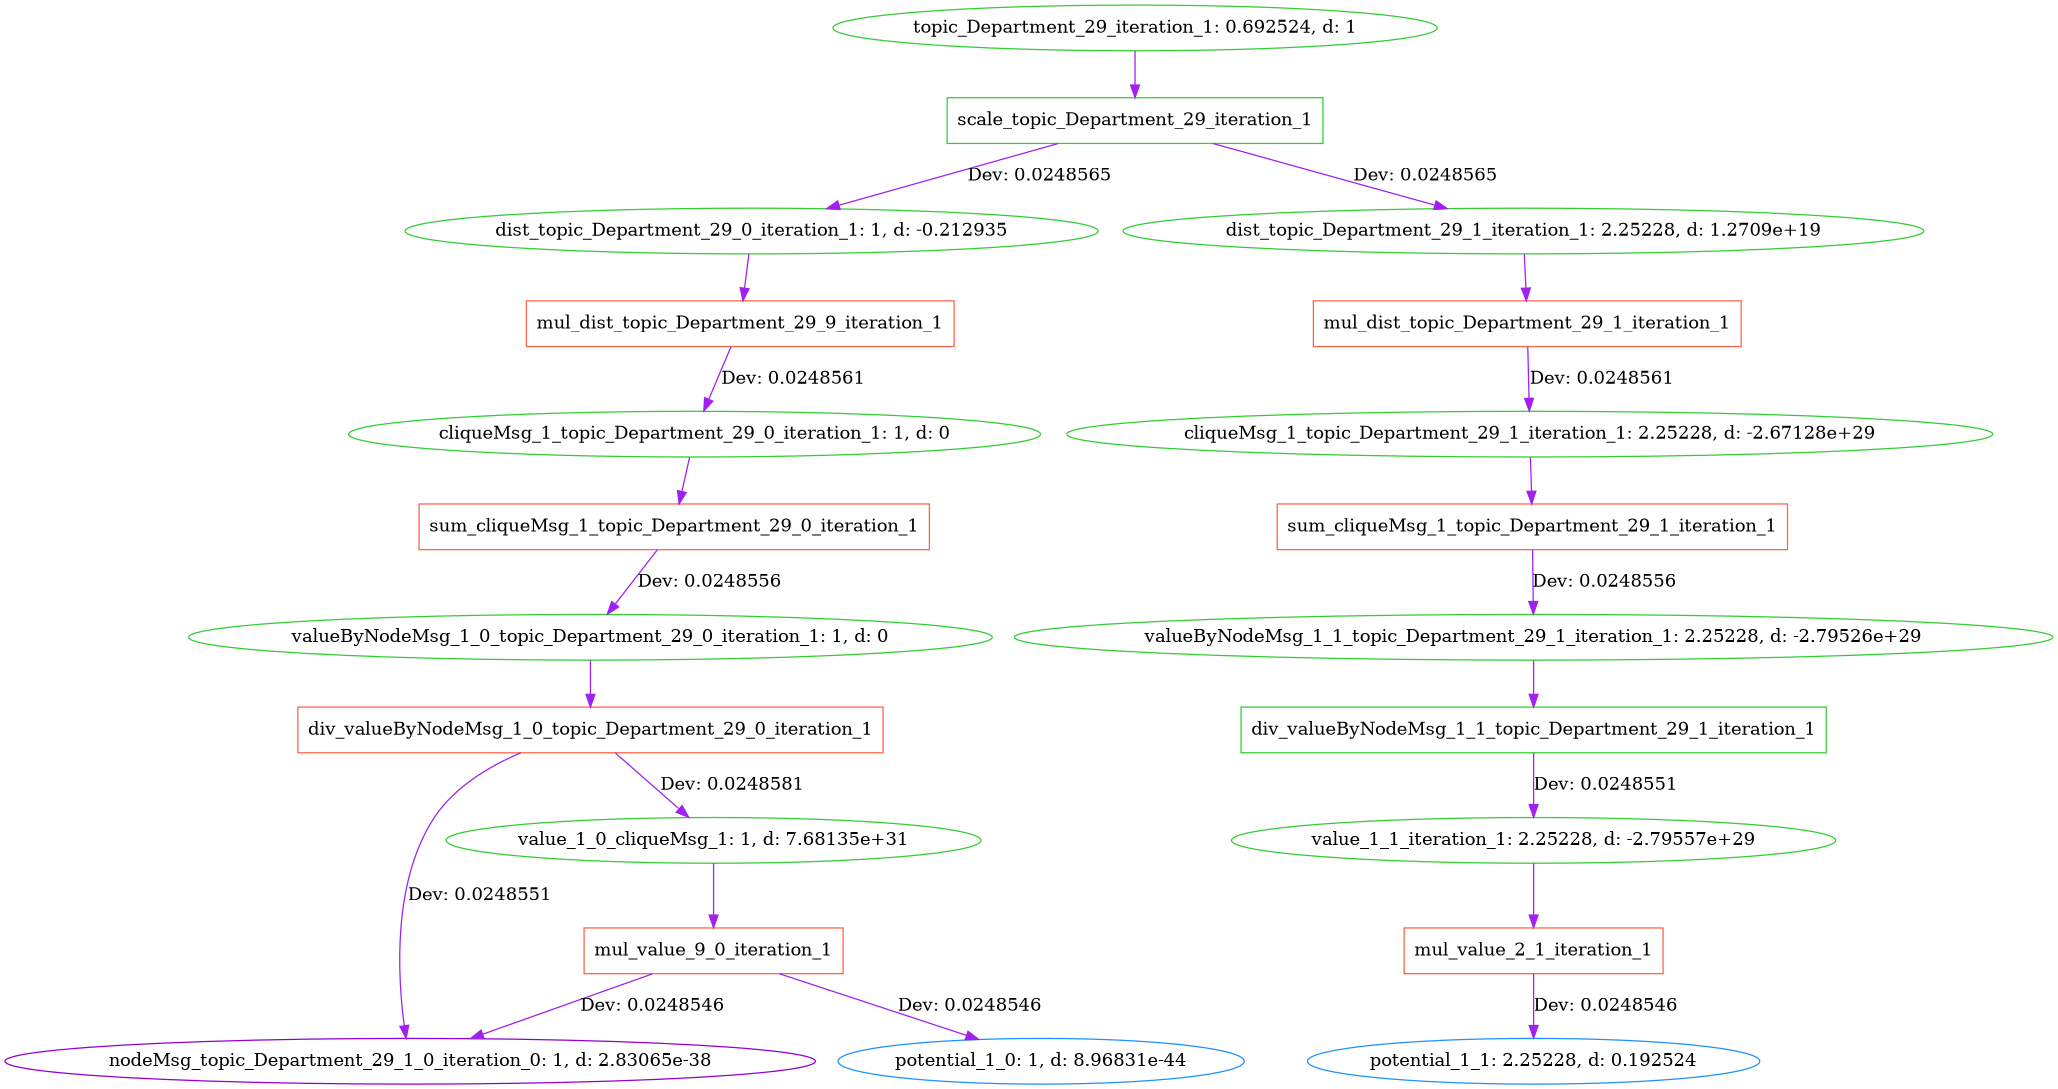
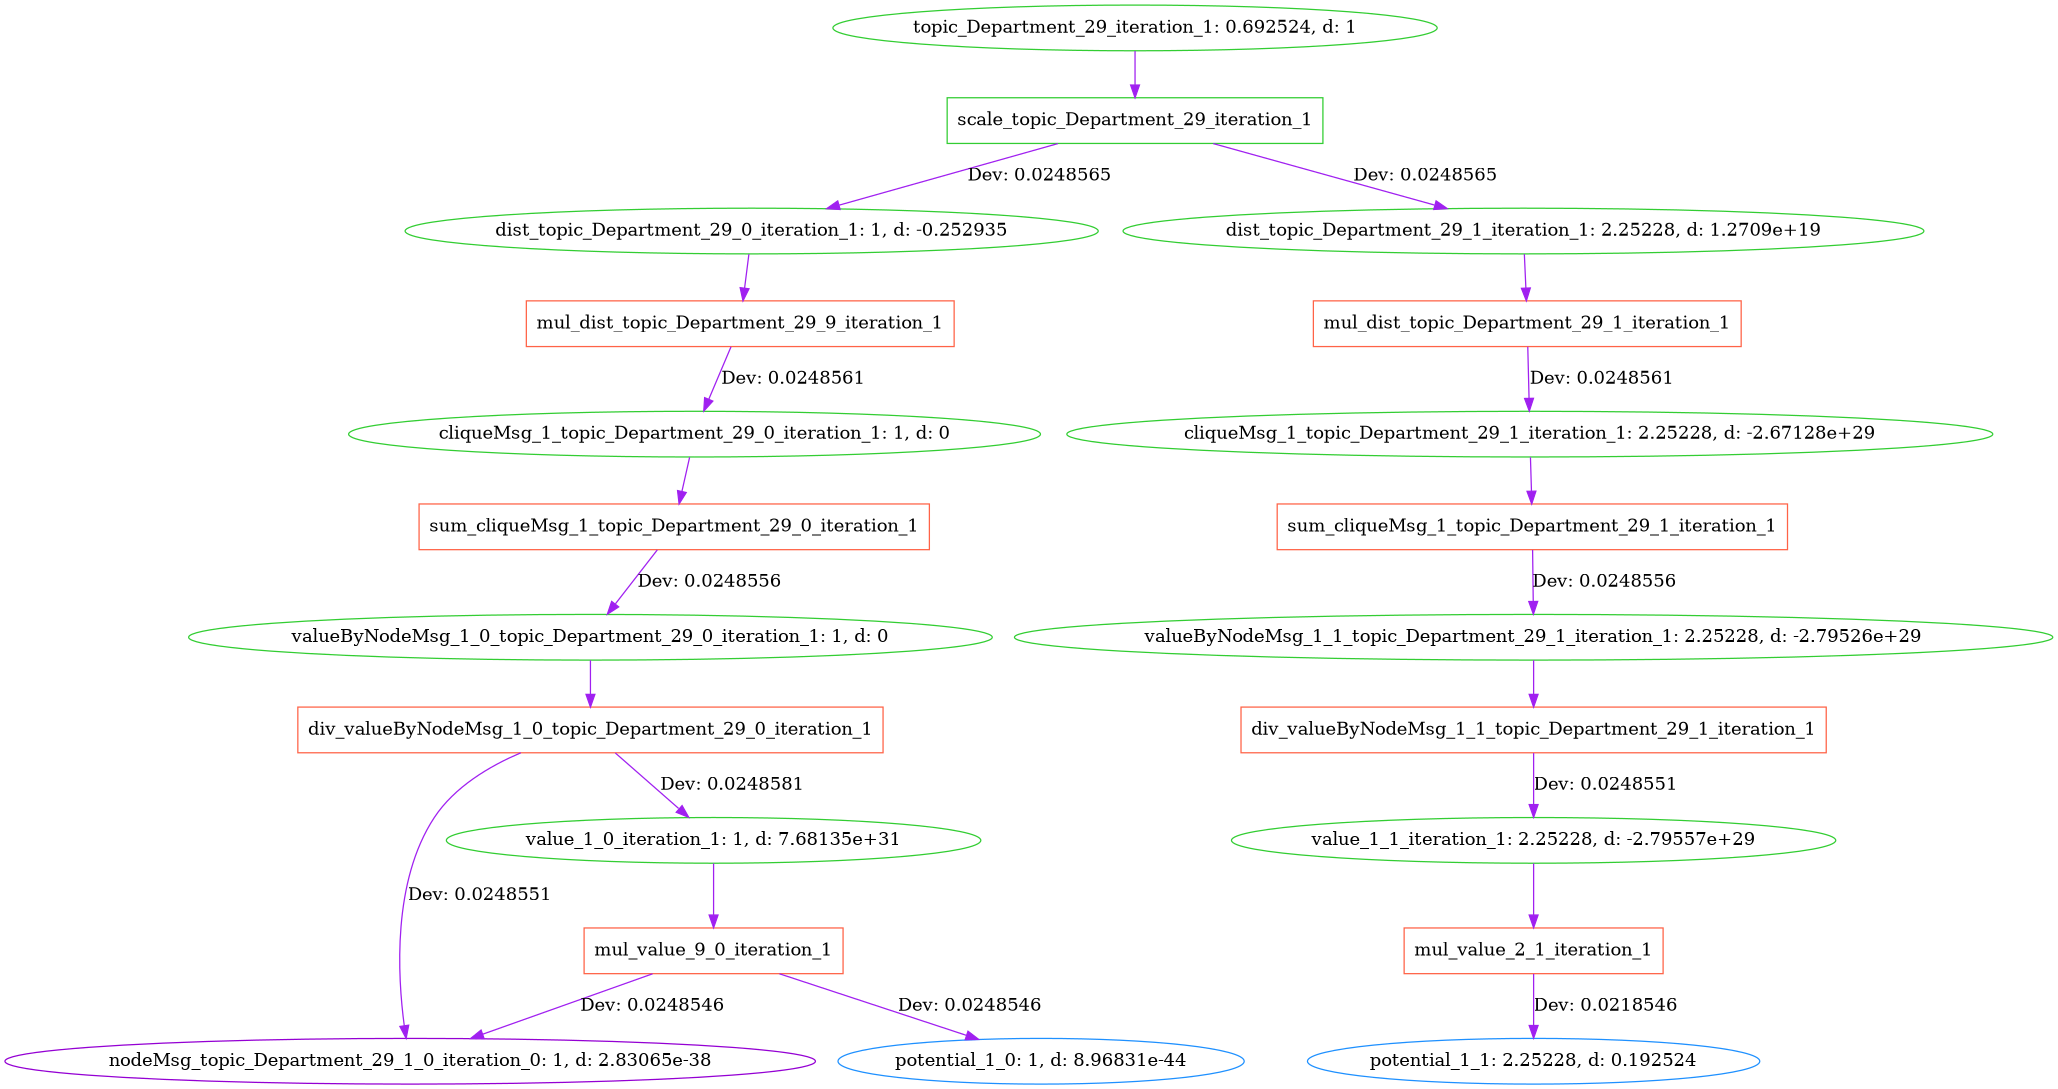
(752, 231) -> (752, 231)
(1534, 730) -> (1534, 730)
(714, 840) -> (714, 840)
(1606, 1006) -> (1606, 1006)
